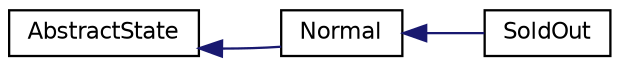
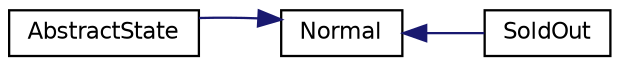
(252, 48) -> (229, 18)
